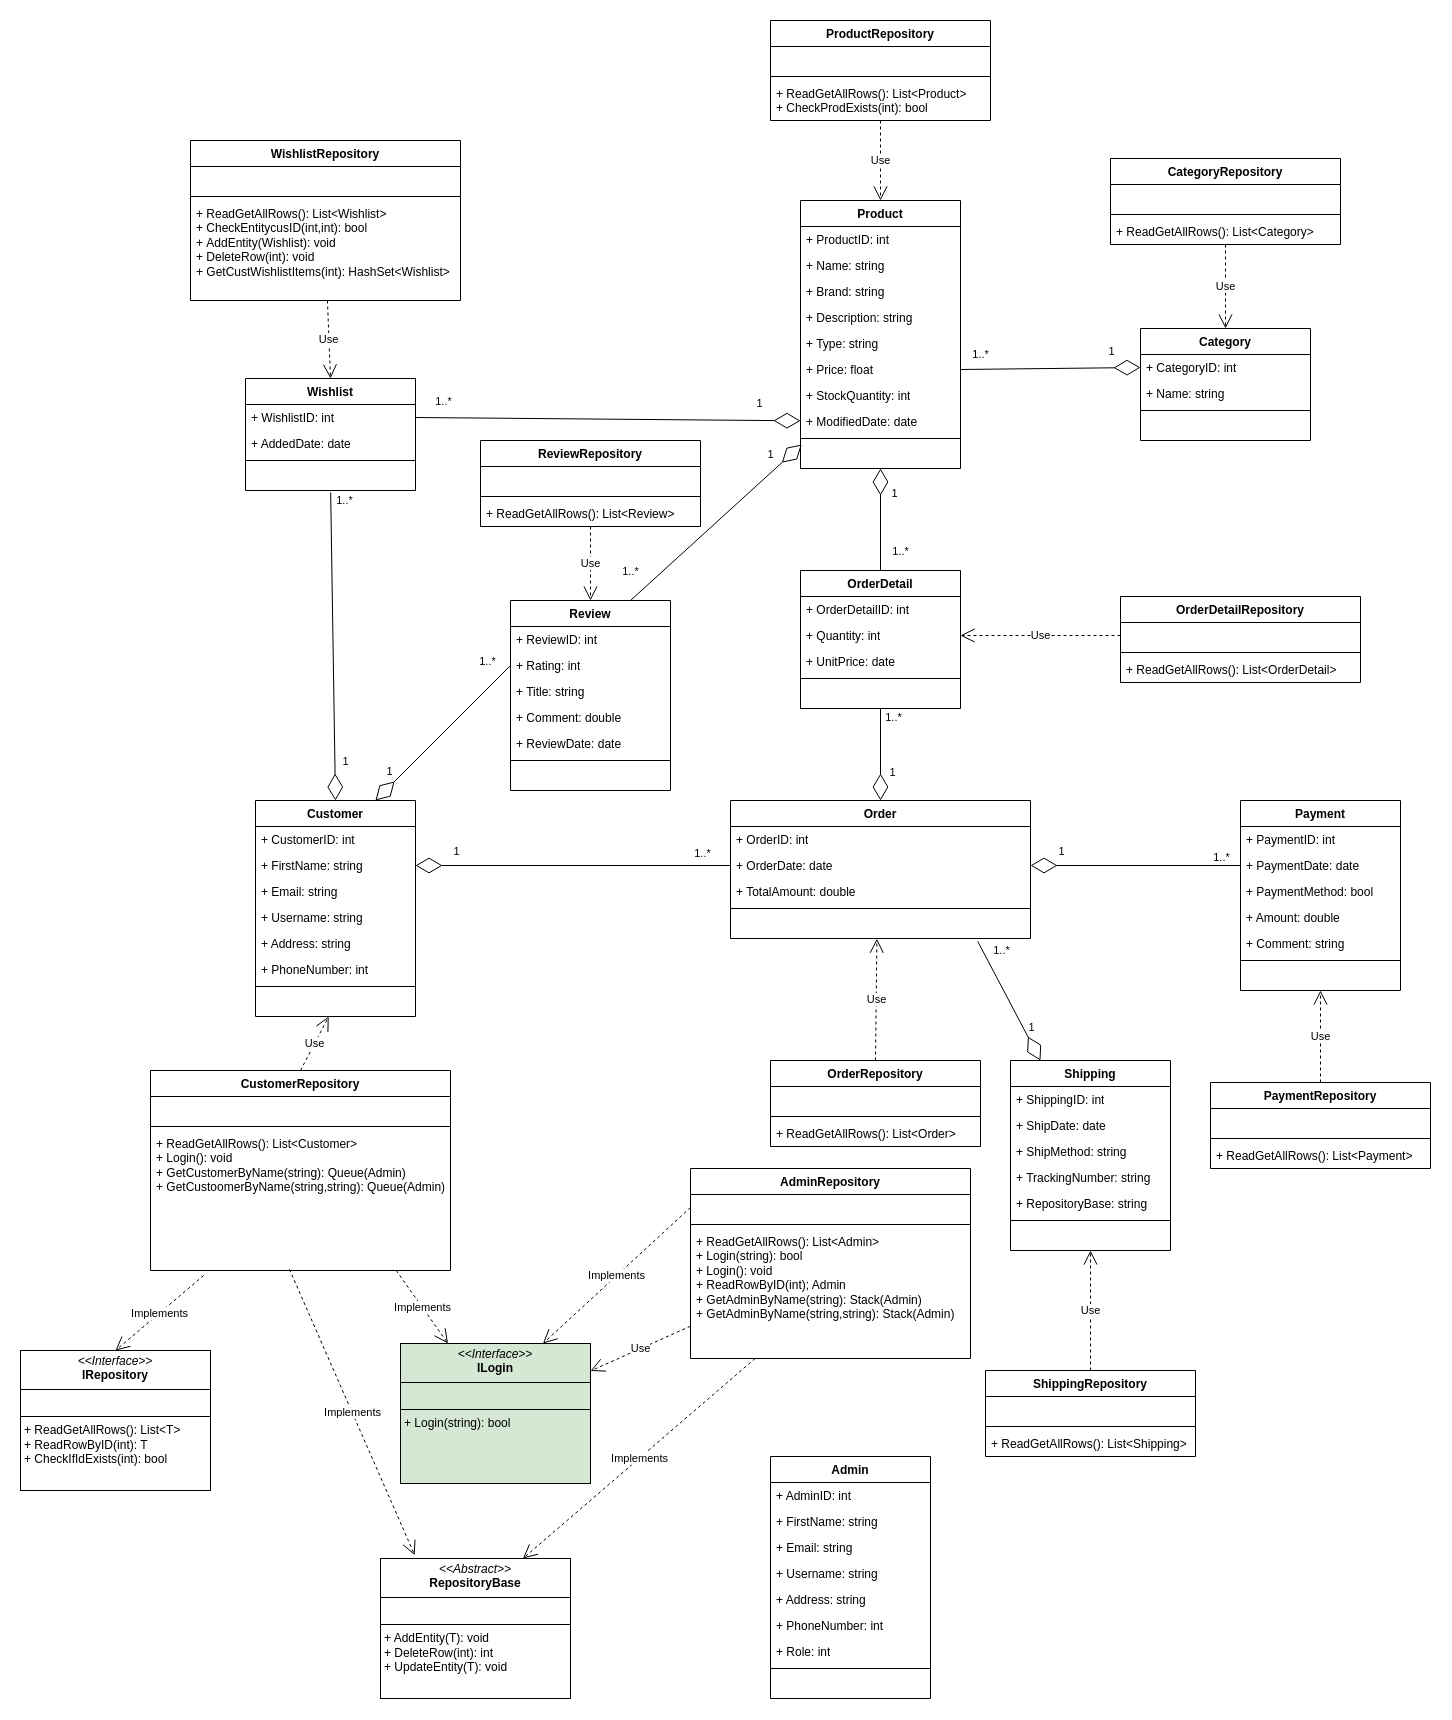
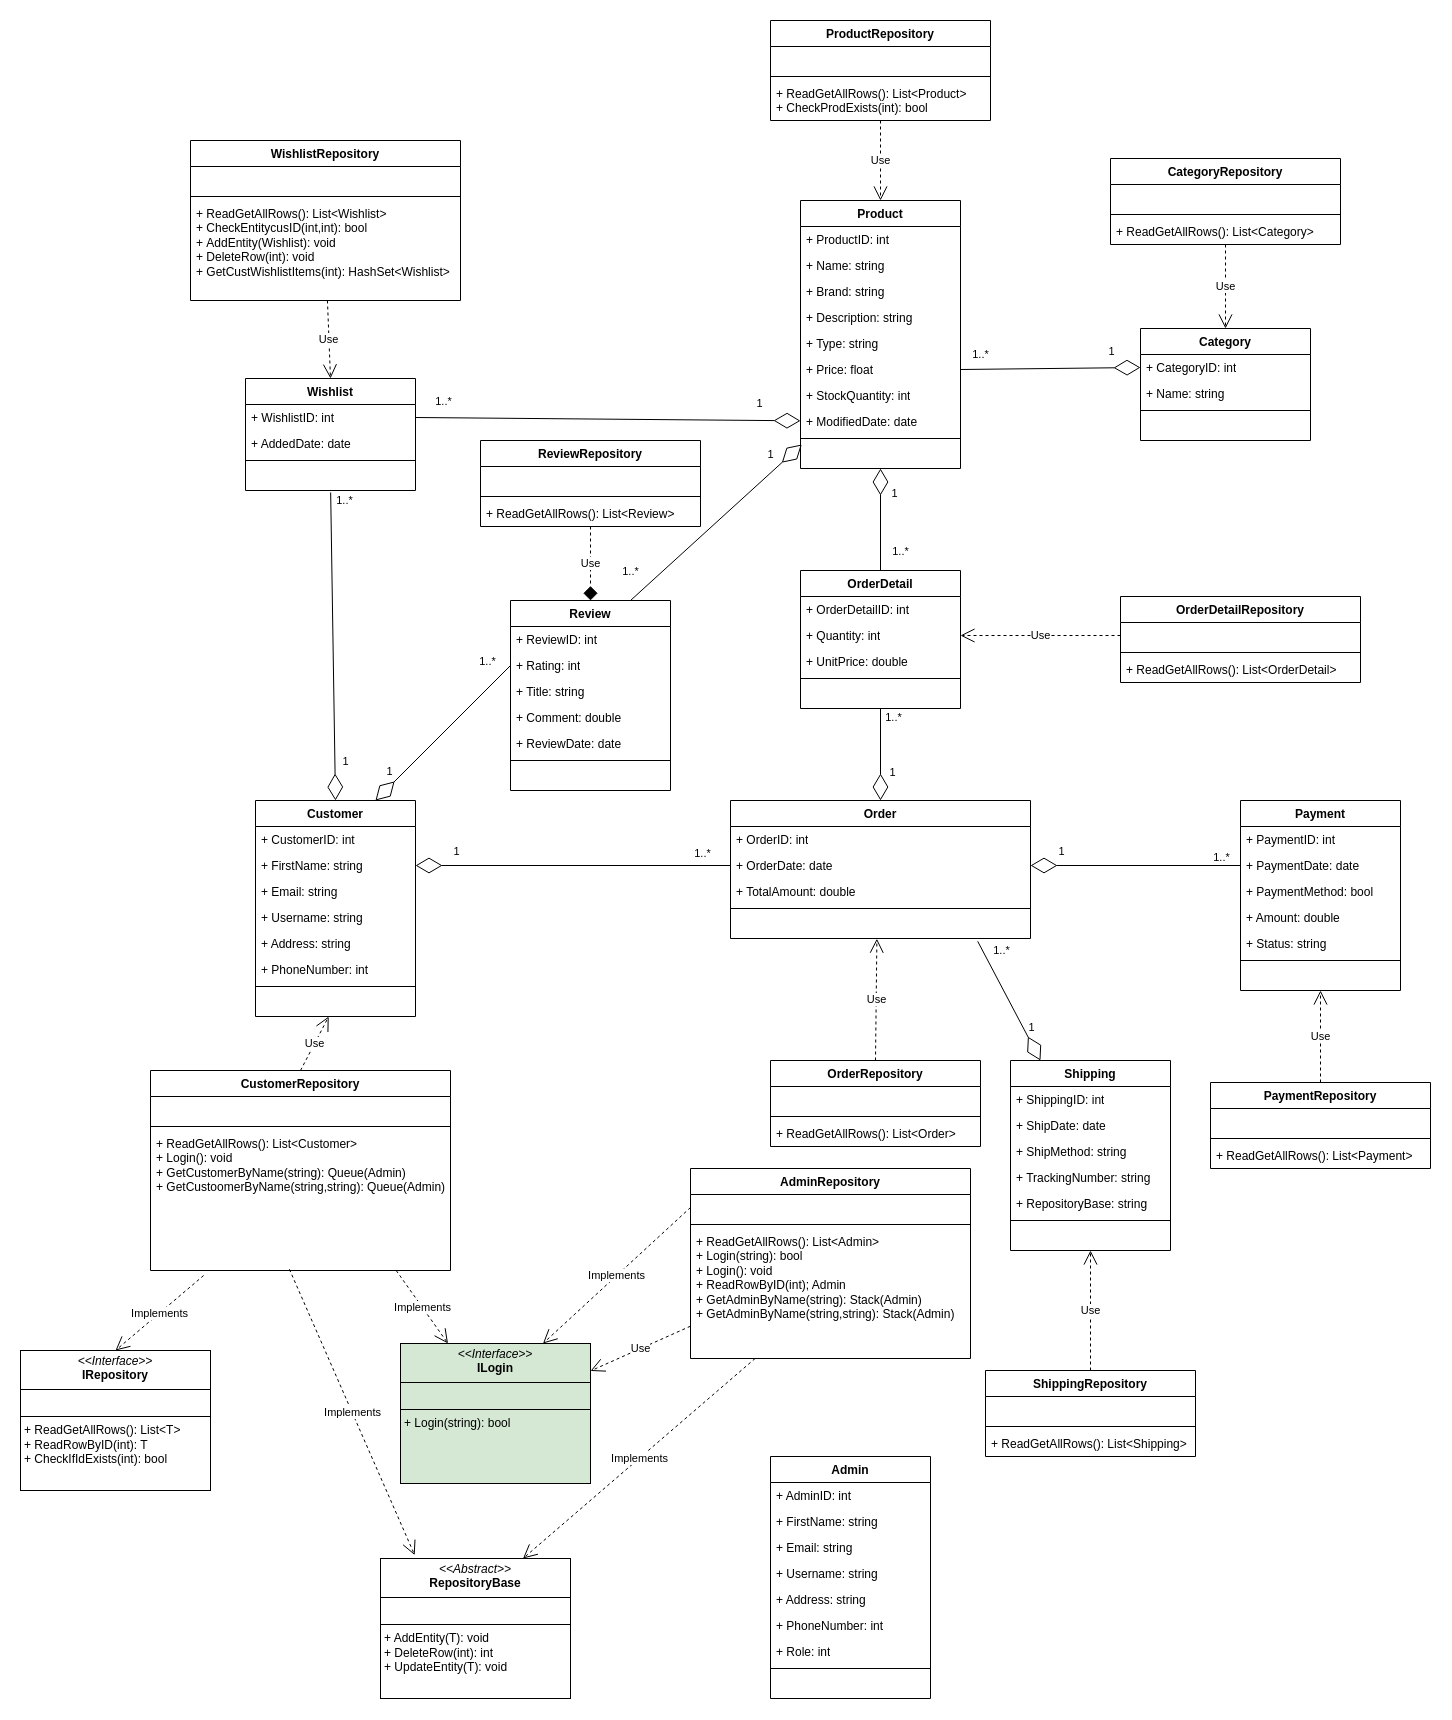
(591, 591) -> (591, 586)
(856, 663) -> (861, 663)
(1297, 945) -> (1294, 945)
